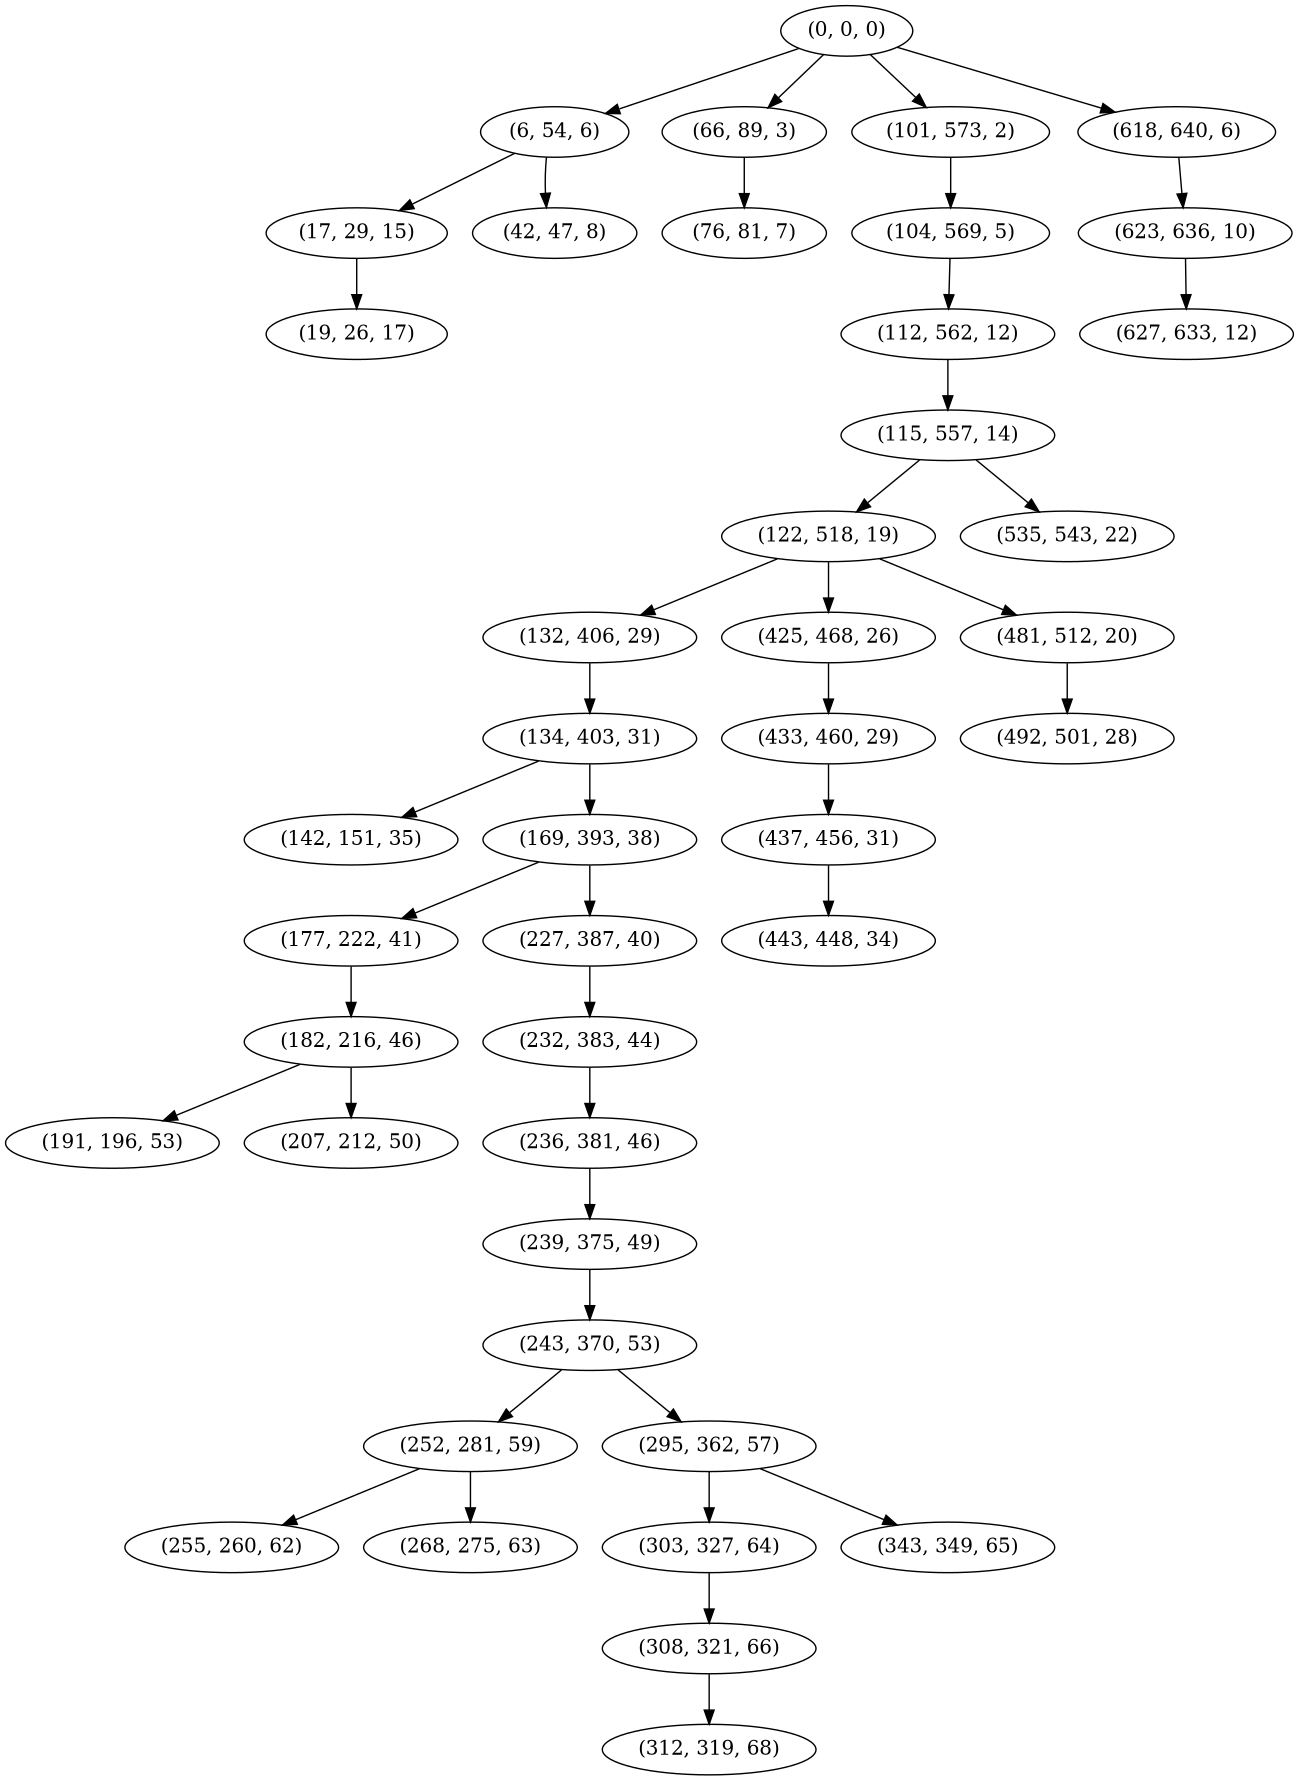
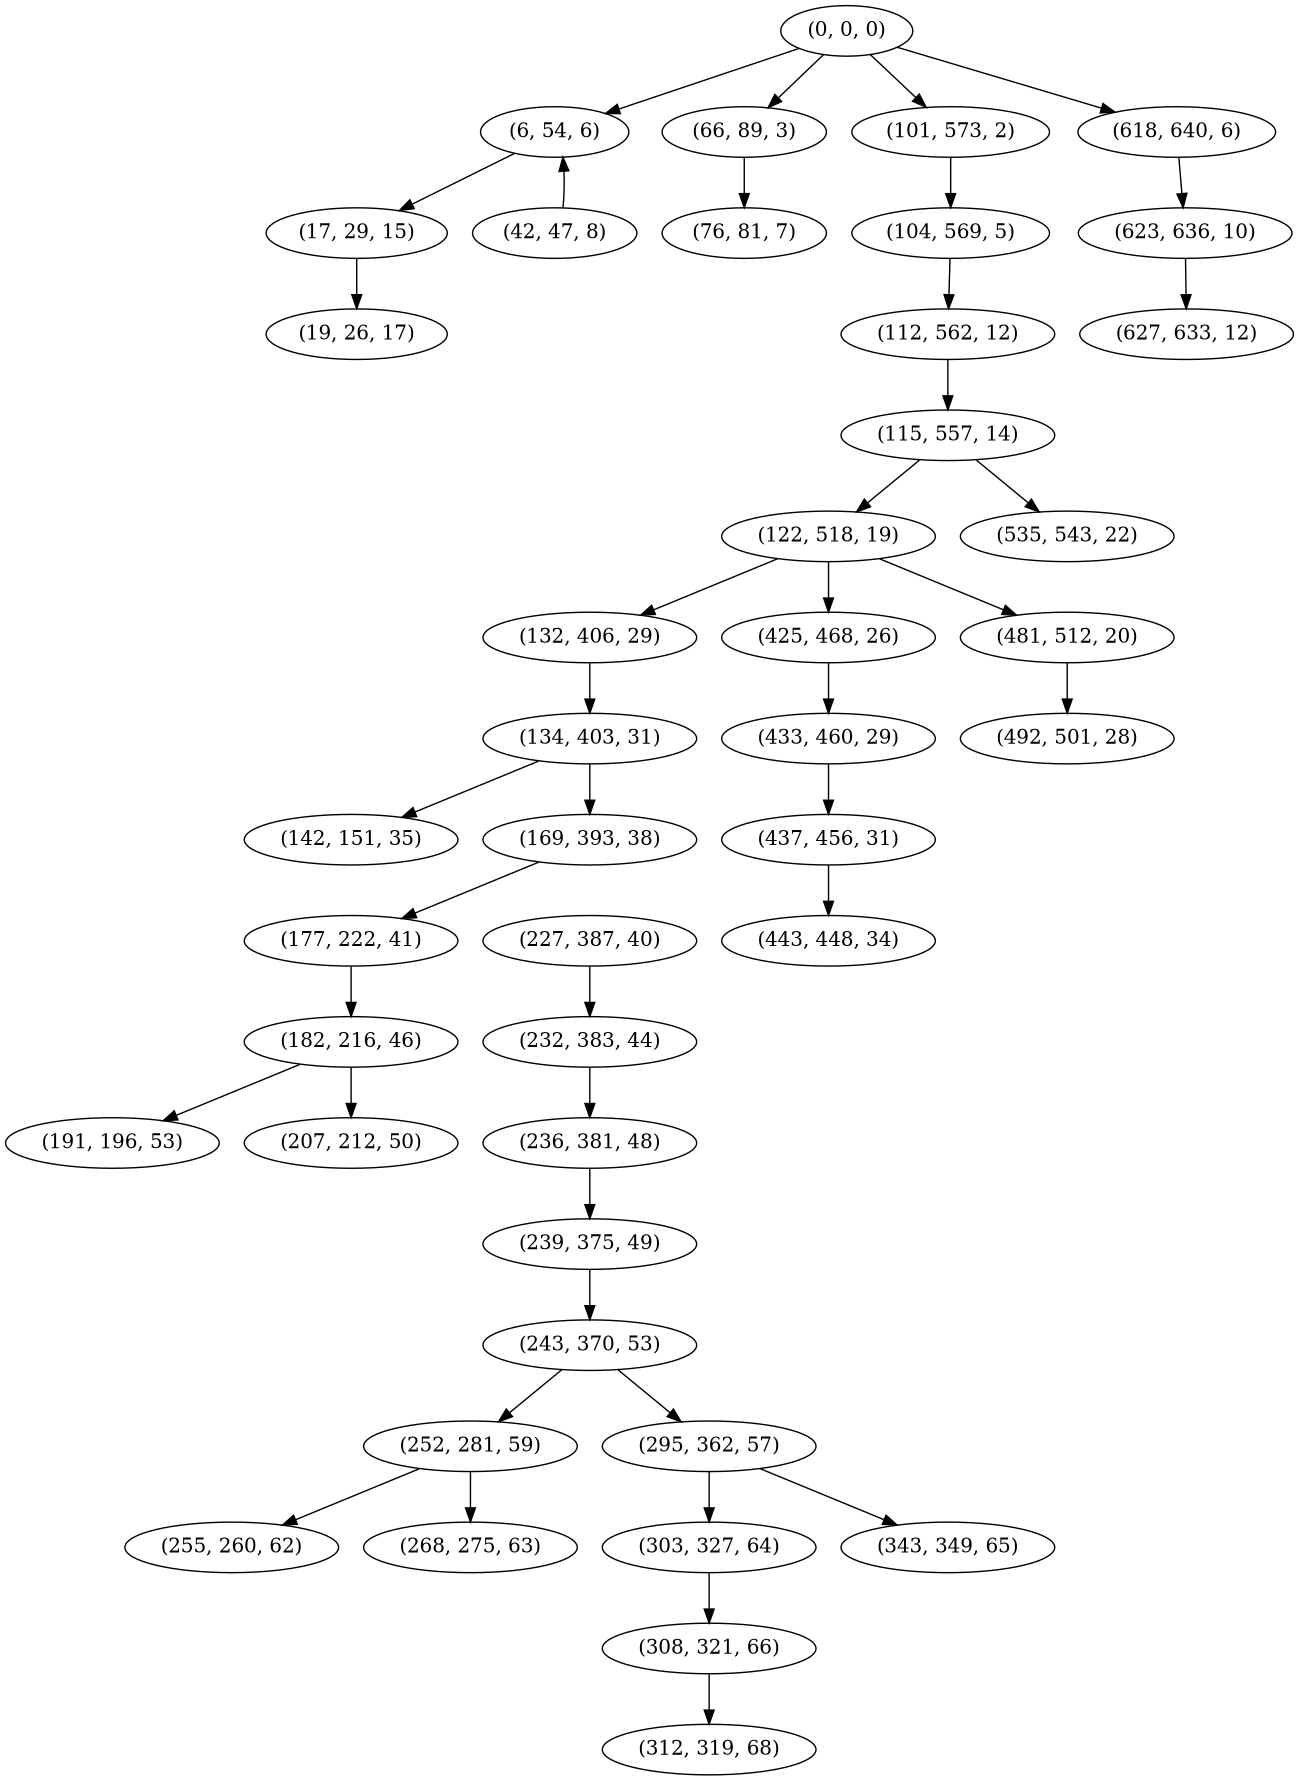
(545, 175) -> (564, 189)
(590, 883) -> none
(590, 1143) -> (590, 1143)
